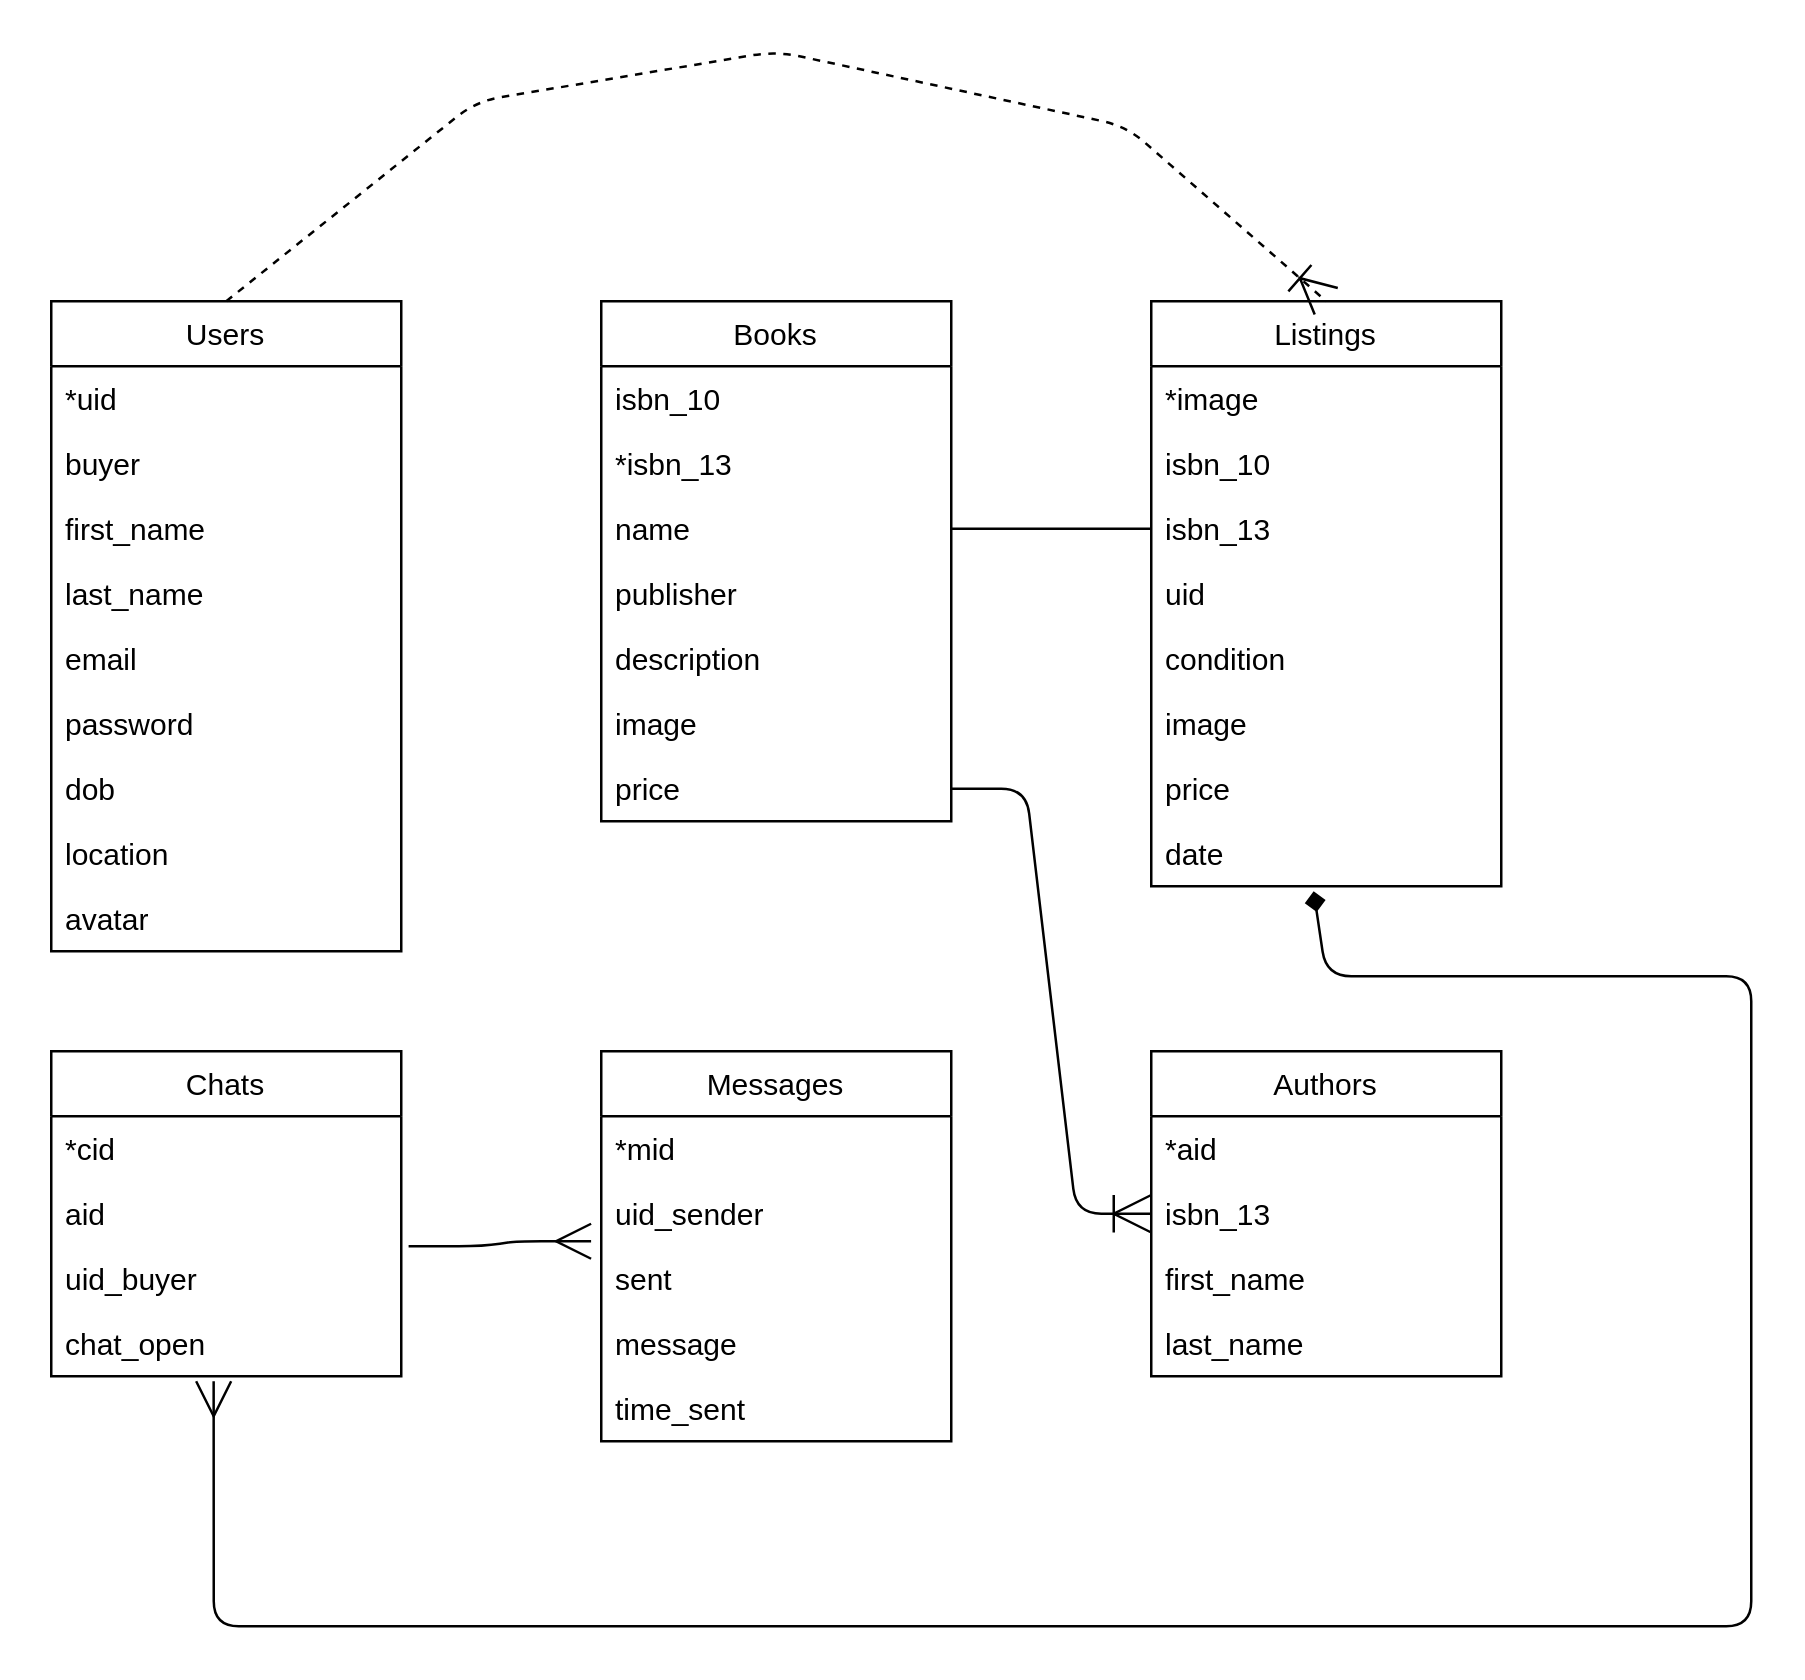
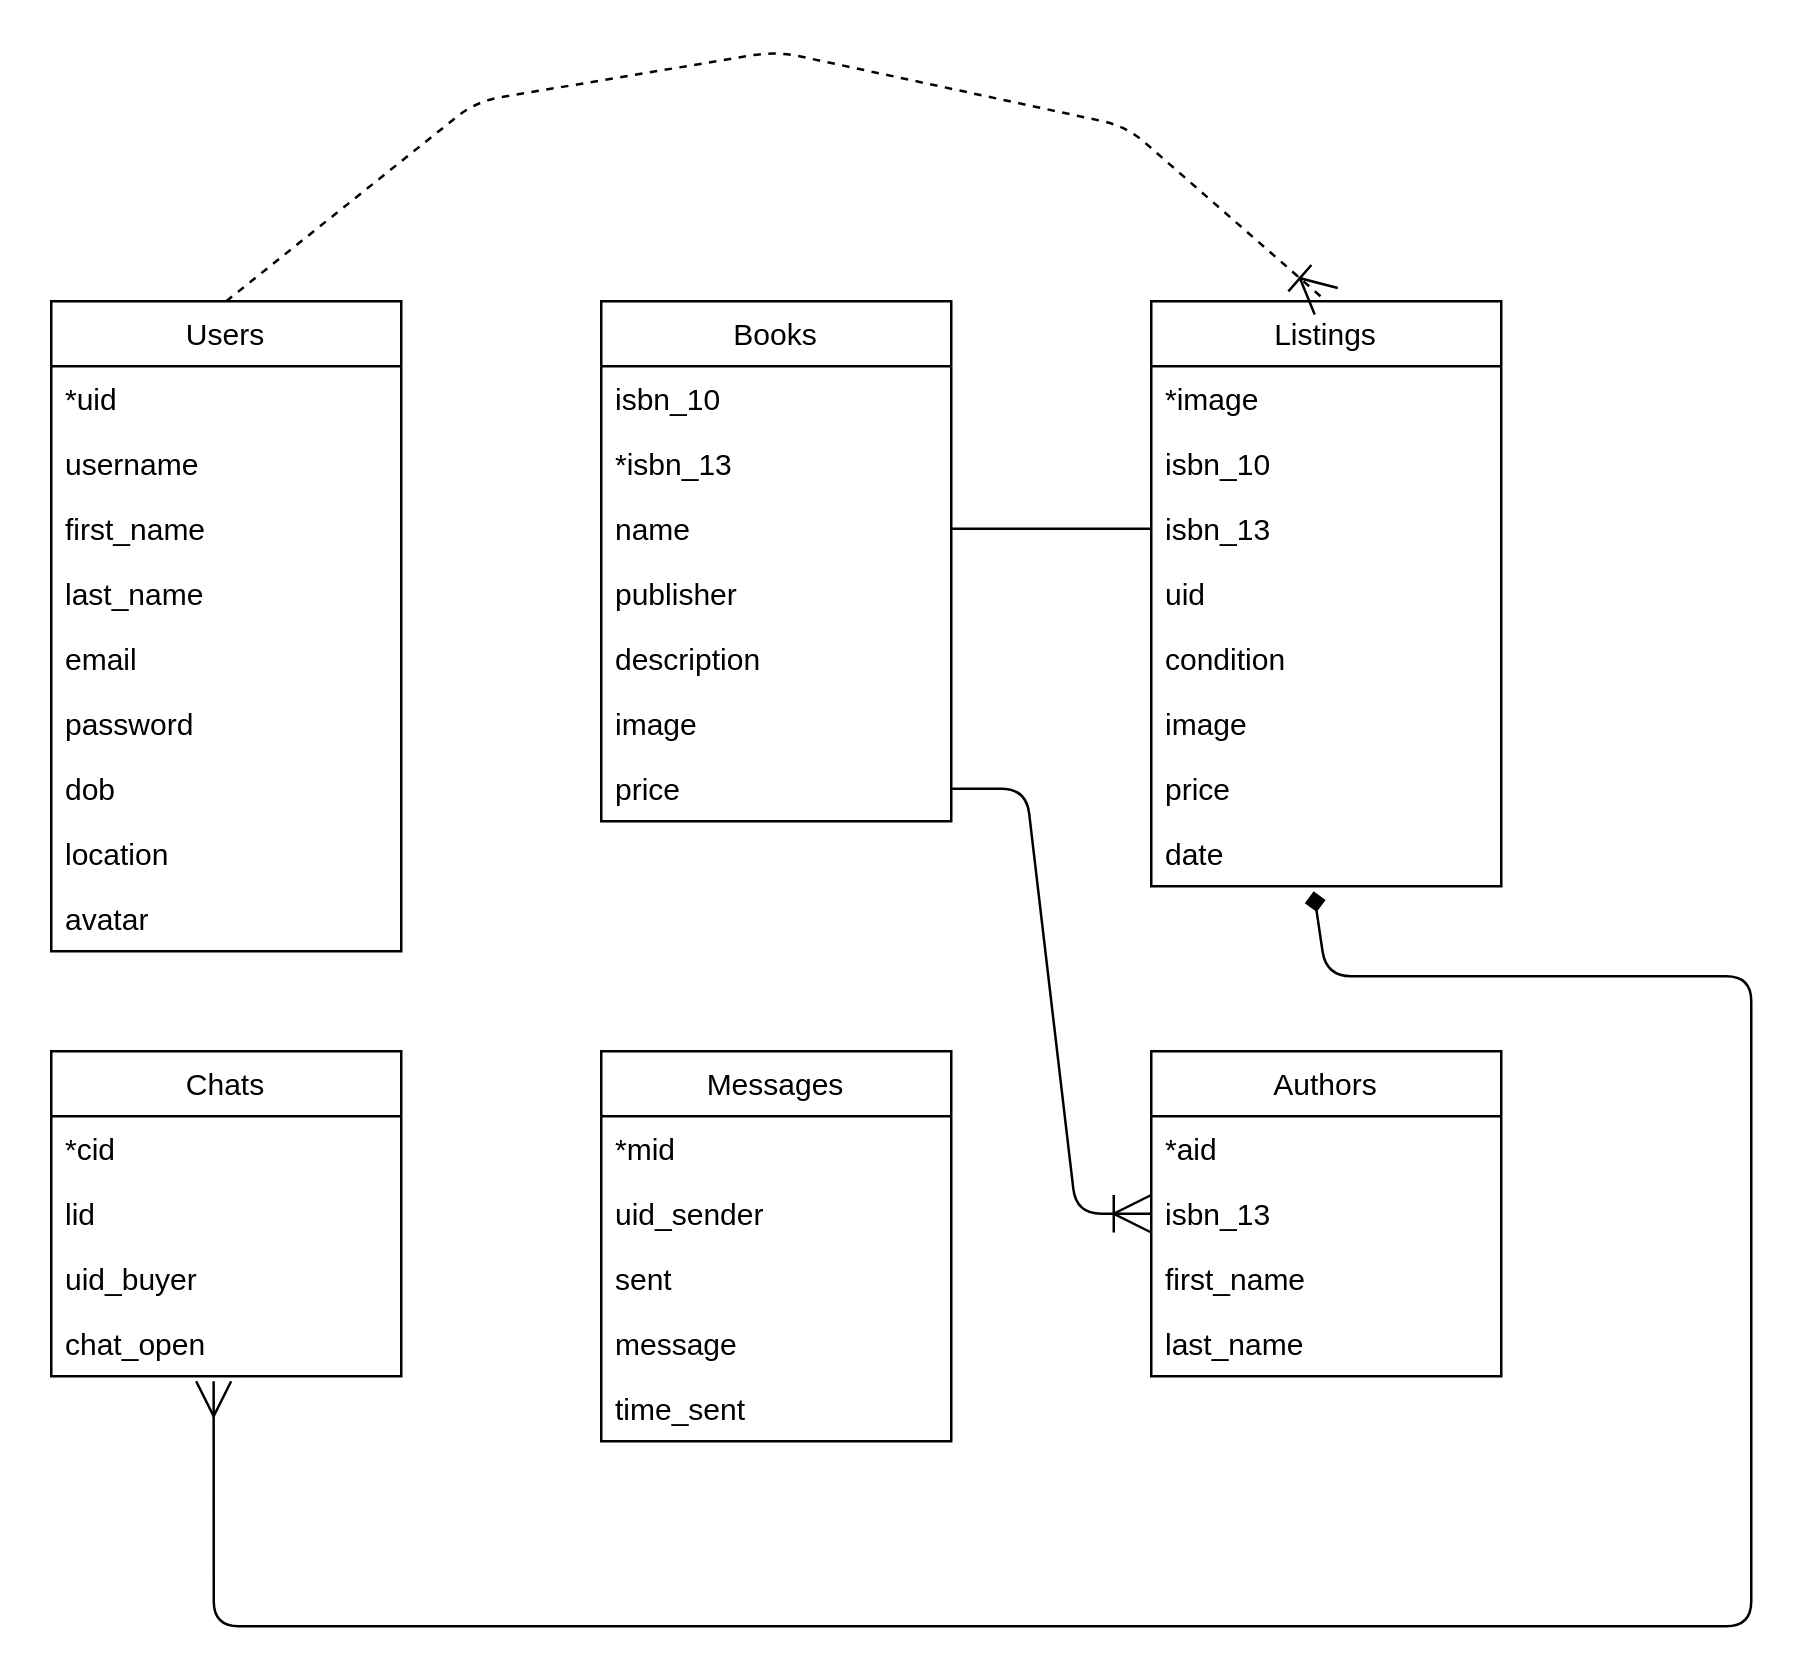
(107, 465) -> (132, 465)
(86, 1215) -> (82, 1215)
(500, 1244) -> none
